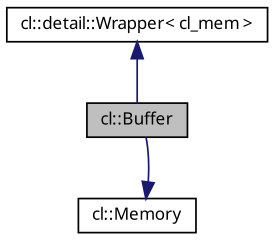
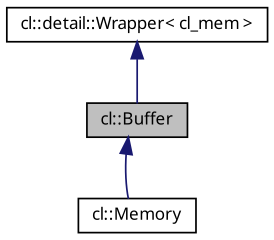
(149, 159) -> (126, 177)
